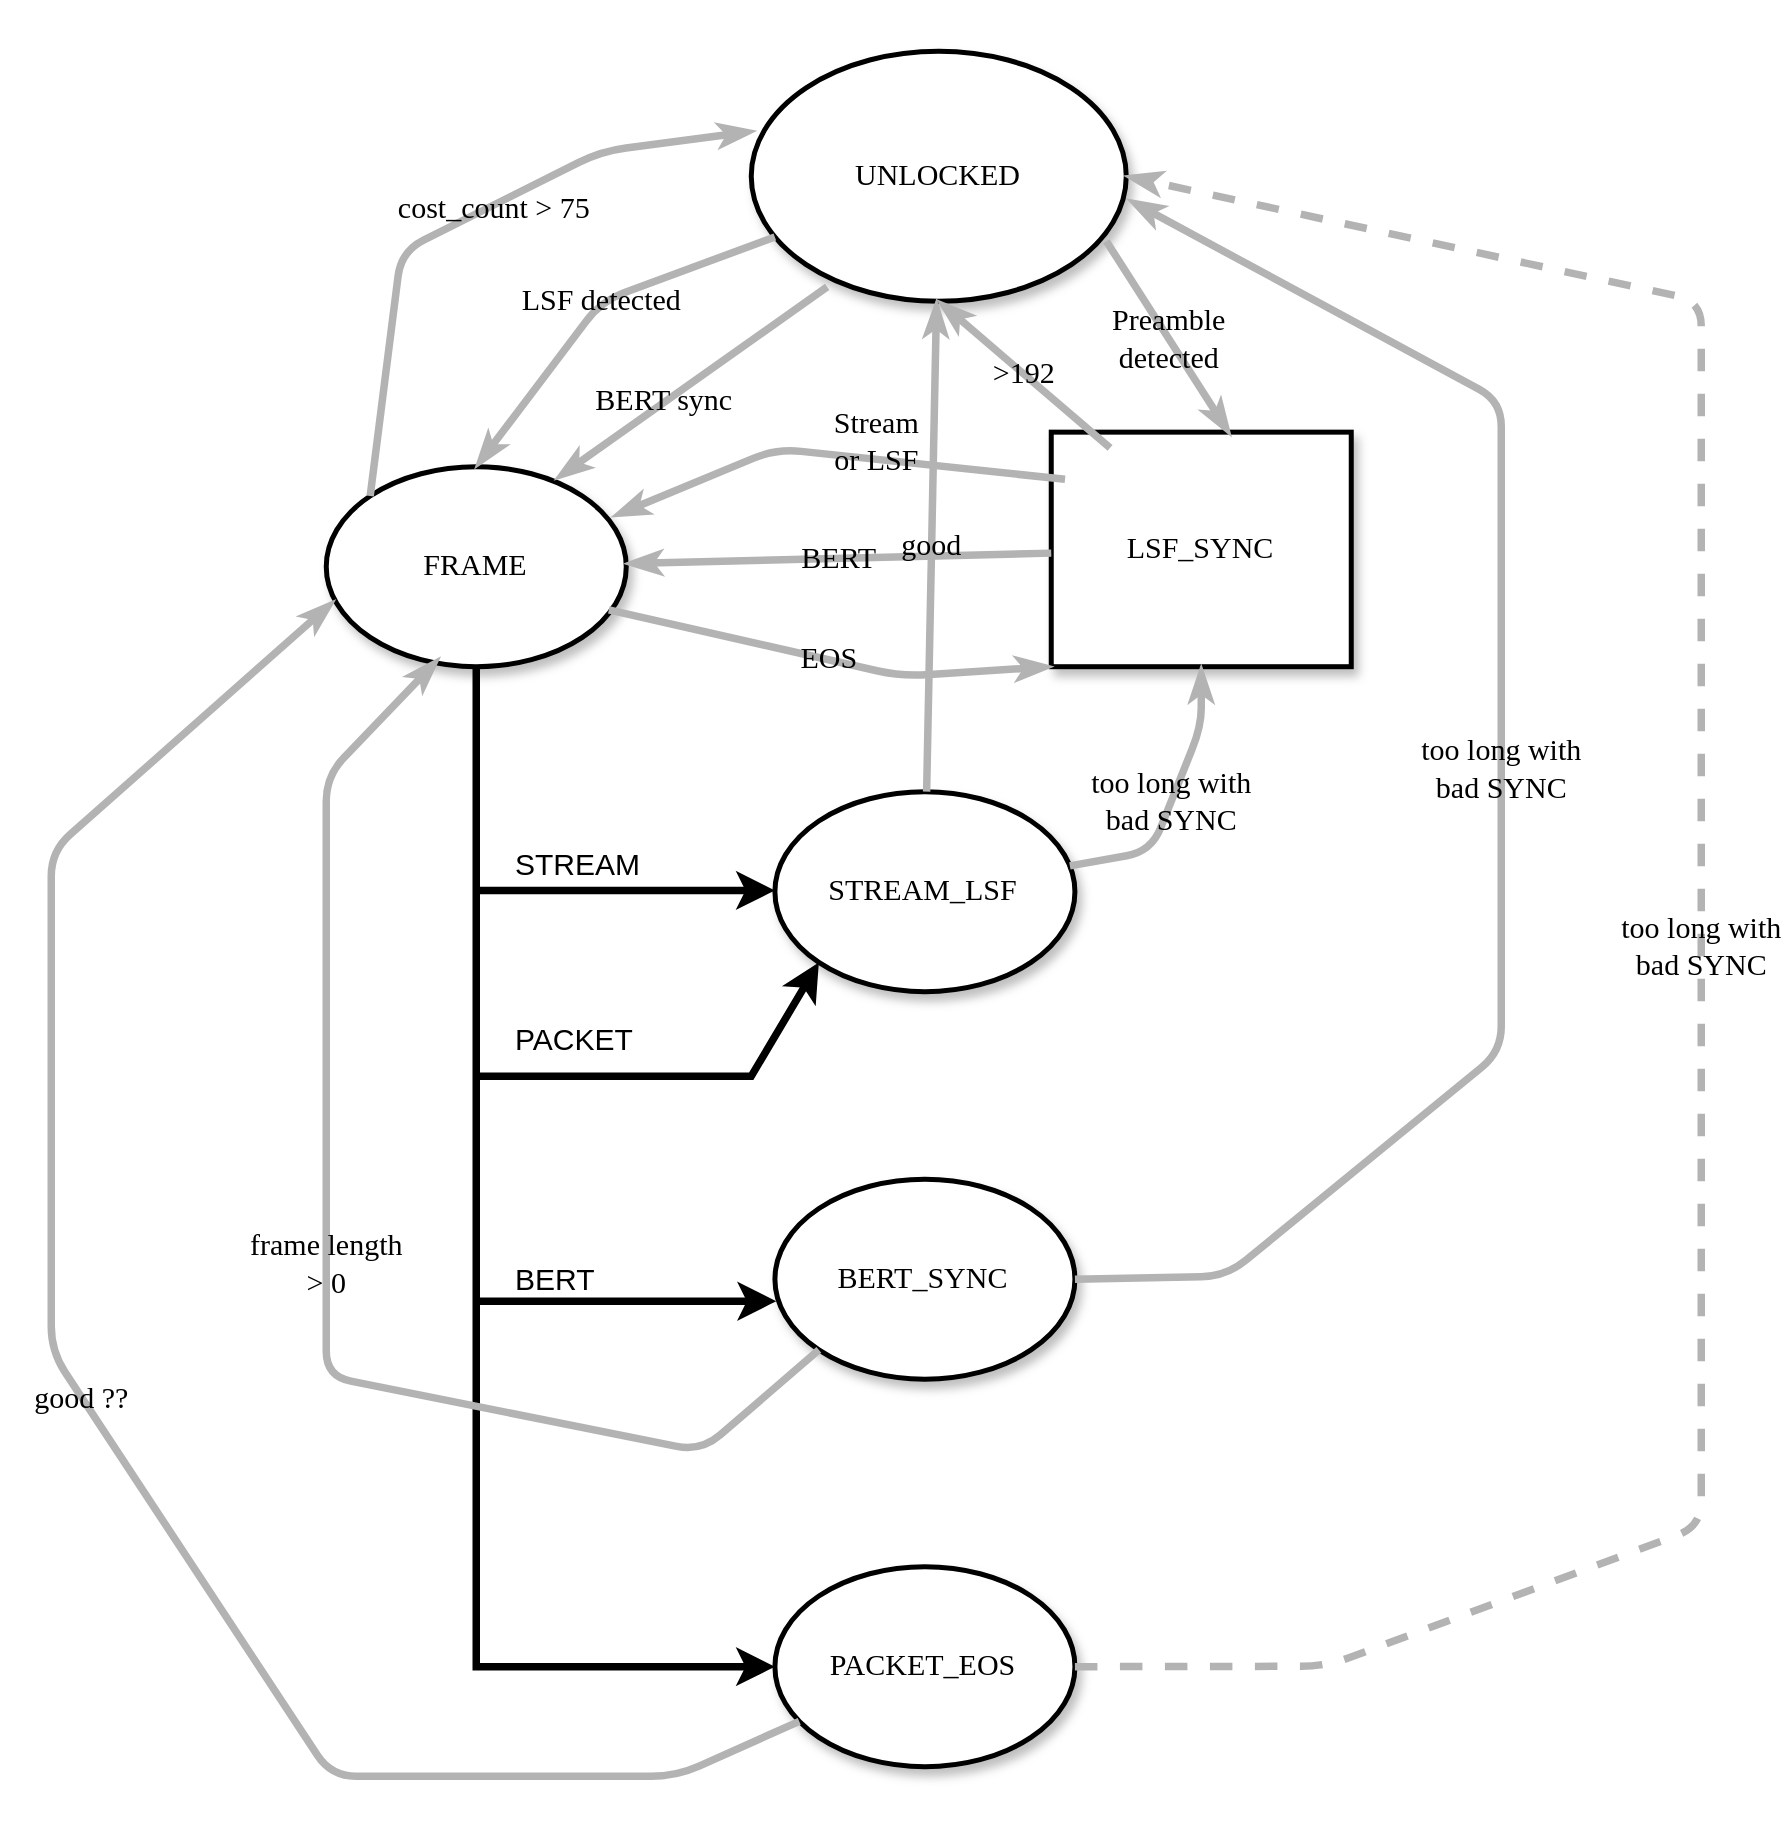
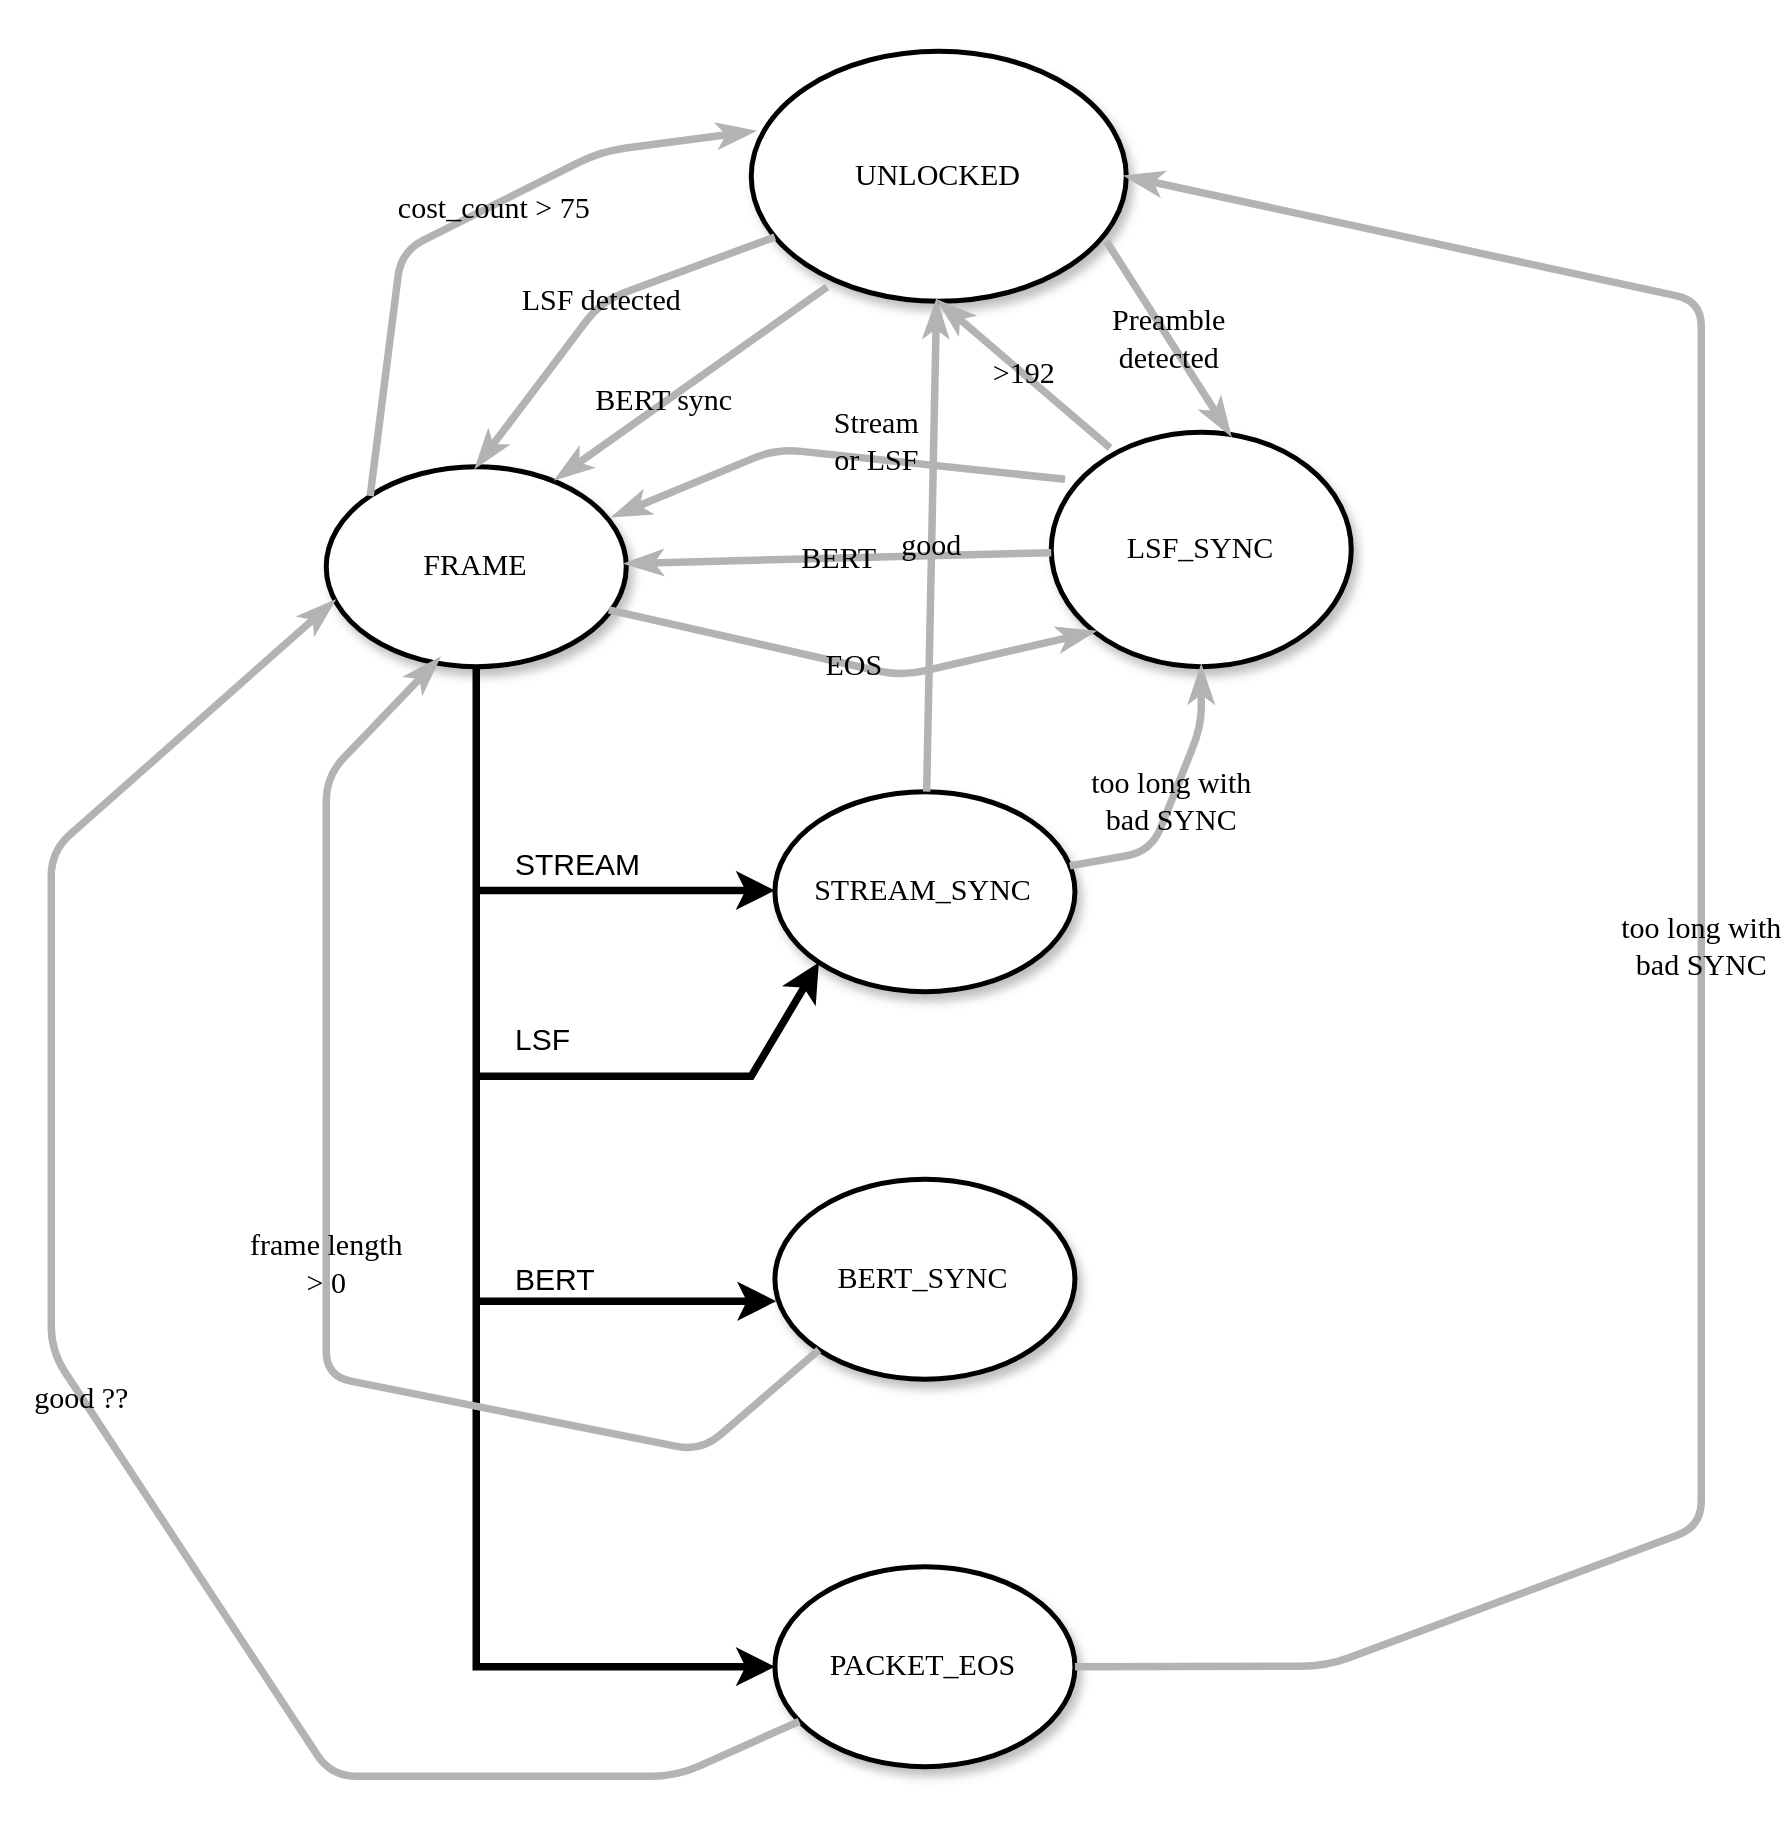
(1201, 549) -> (1201, 549)
(1501, 788) -> none
(924, 891) -> (924, 891)
(565, 1040) -> (540, 1040)
(1375, 1648) -> (1375, 1648)
